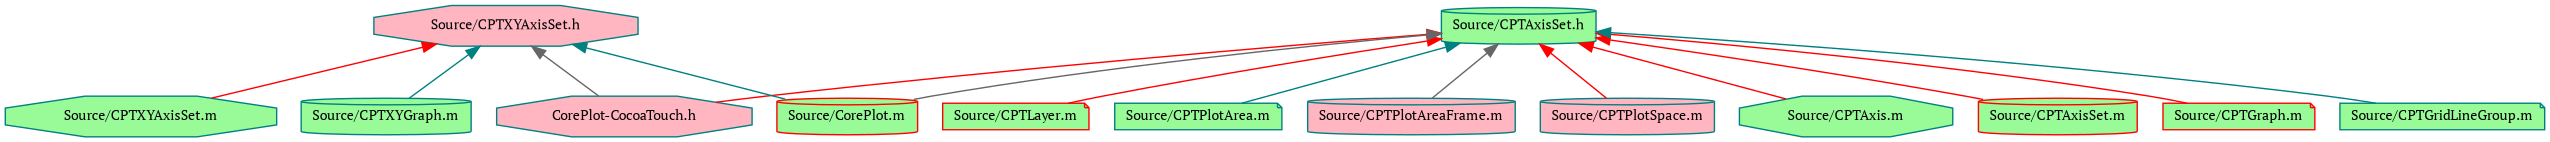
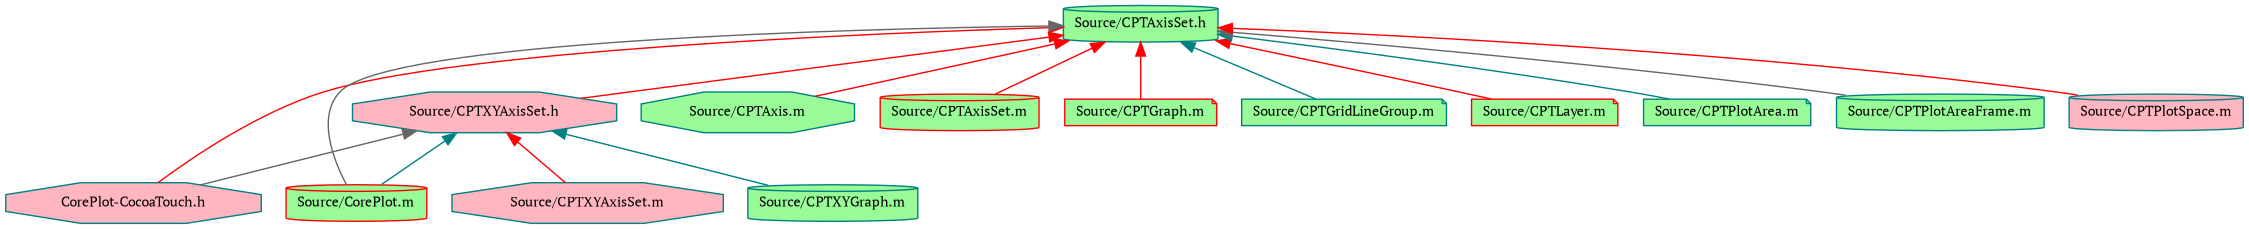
none -> (815, 68)
(141, 116) -> (588, 203)
(1411, 116) -> (1940, 112)
